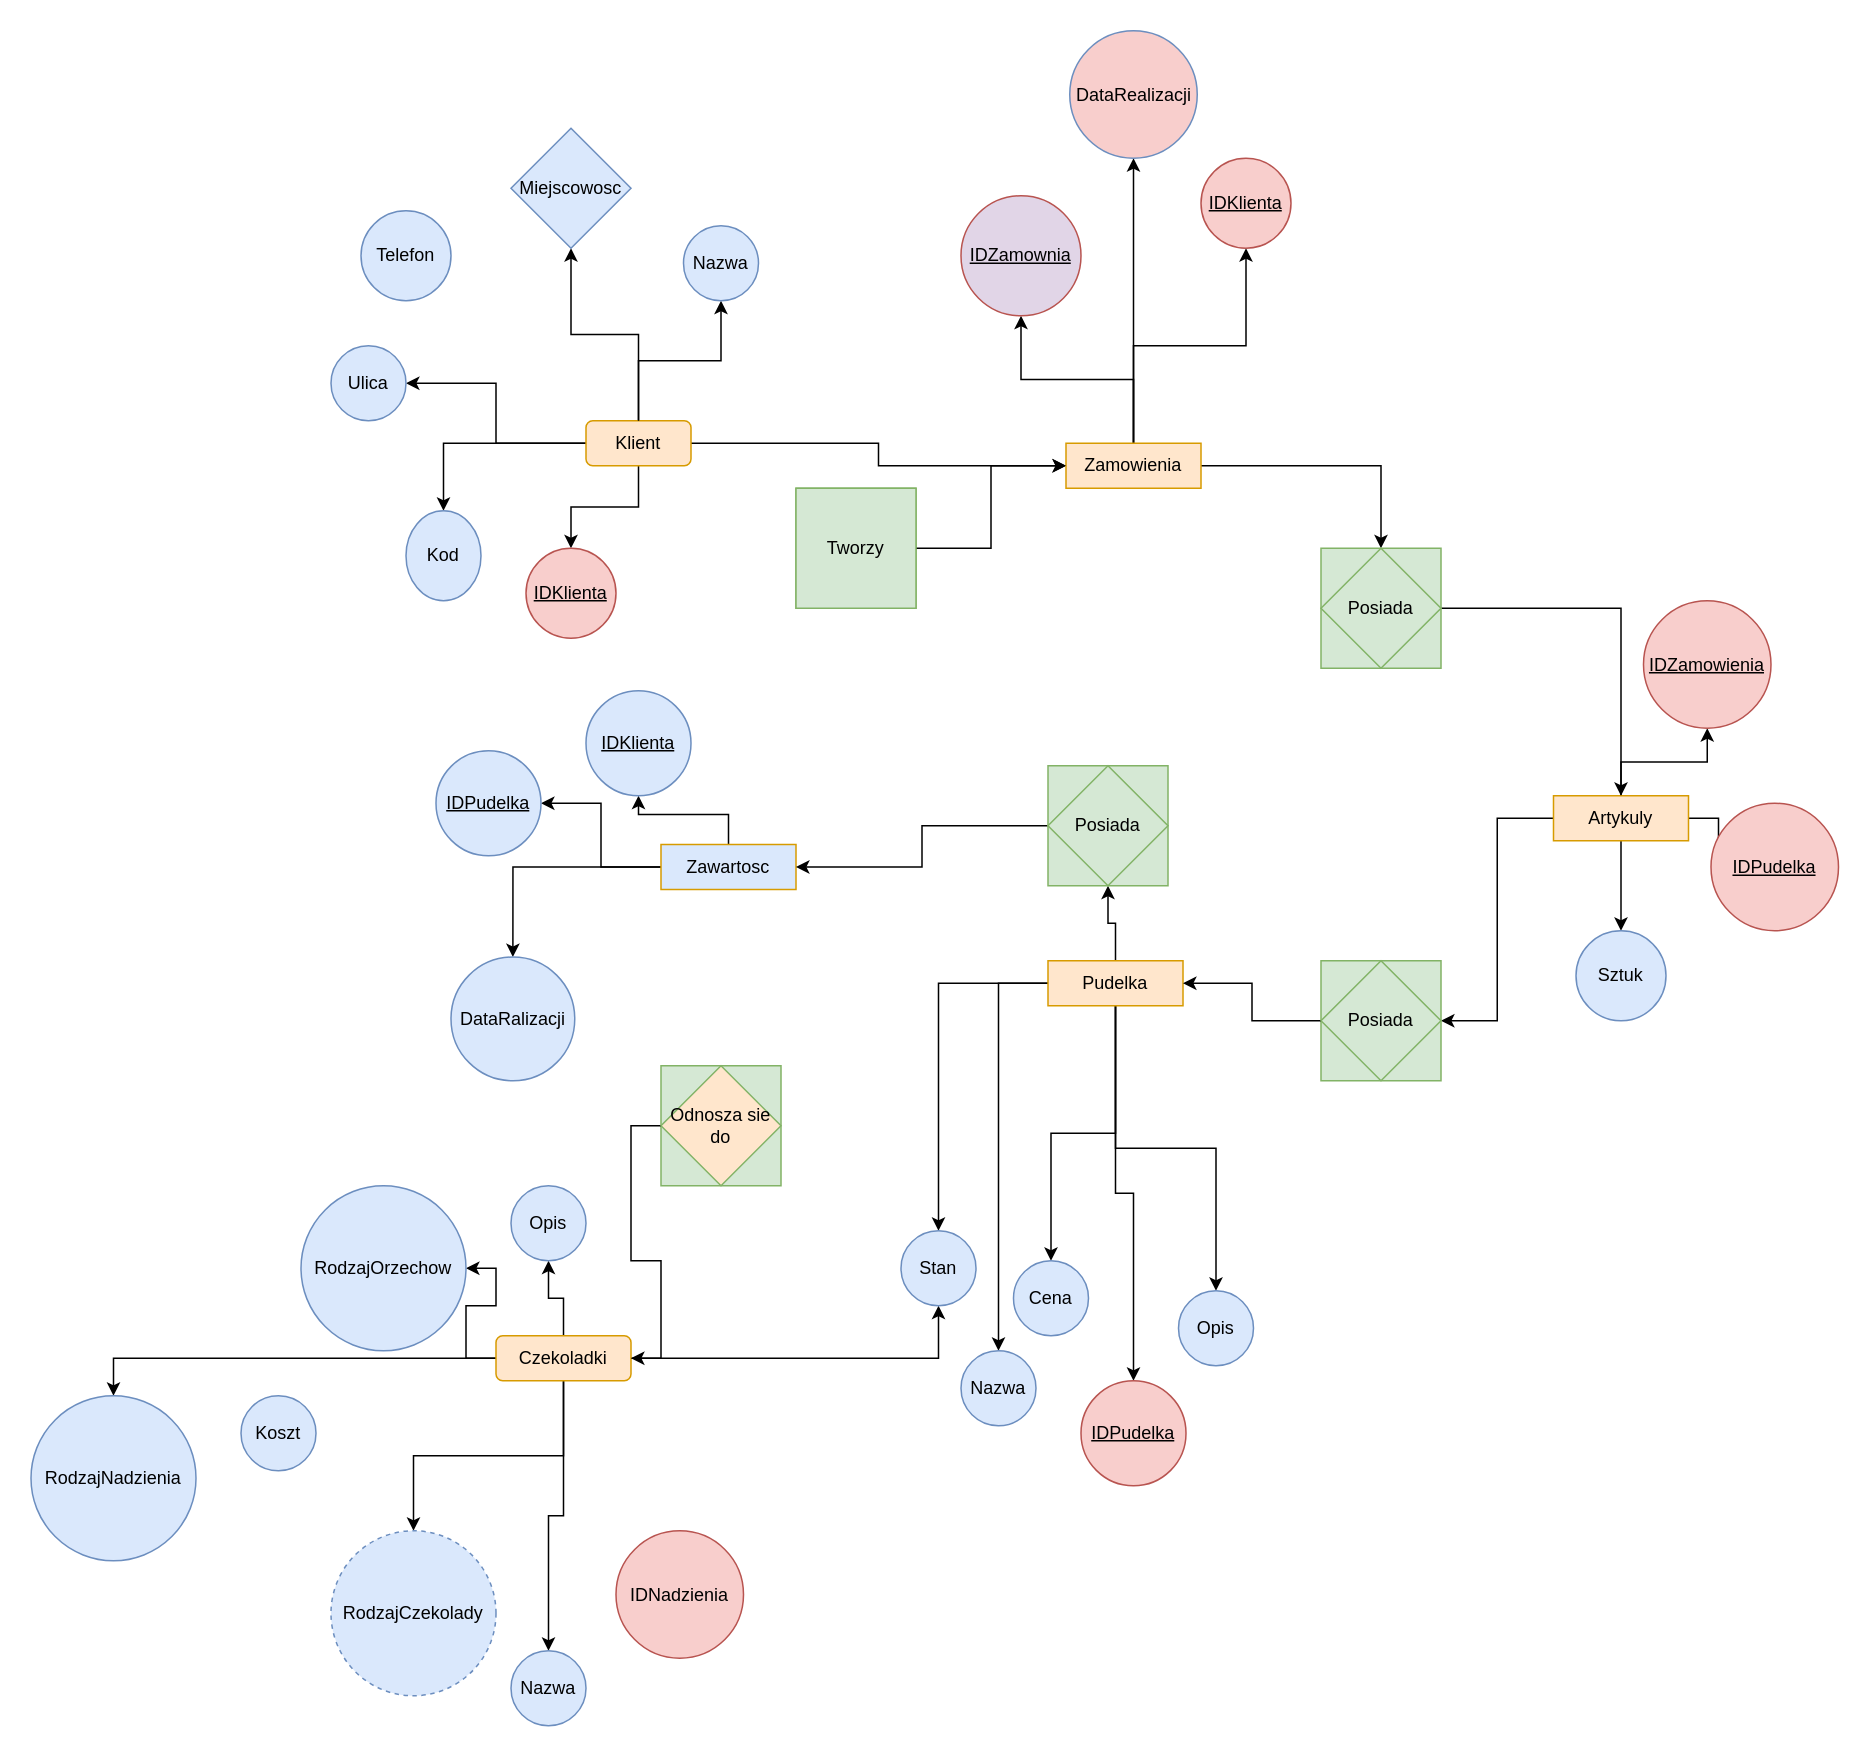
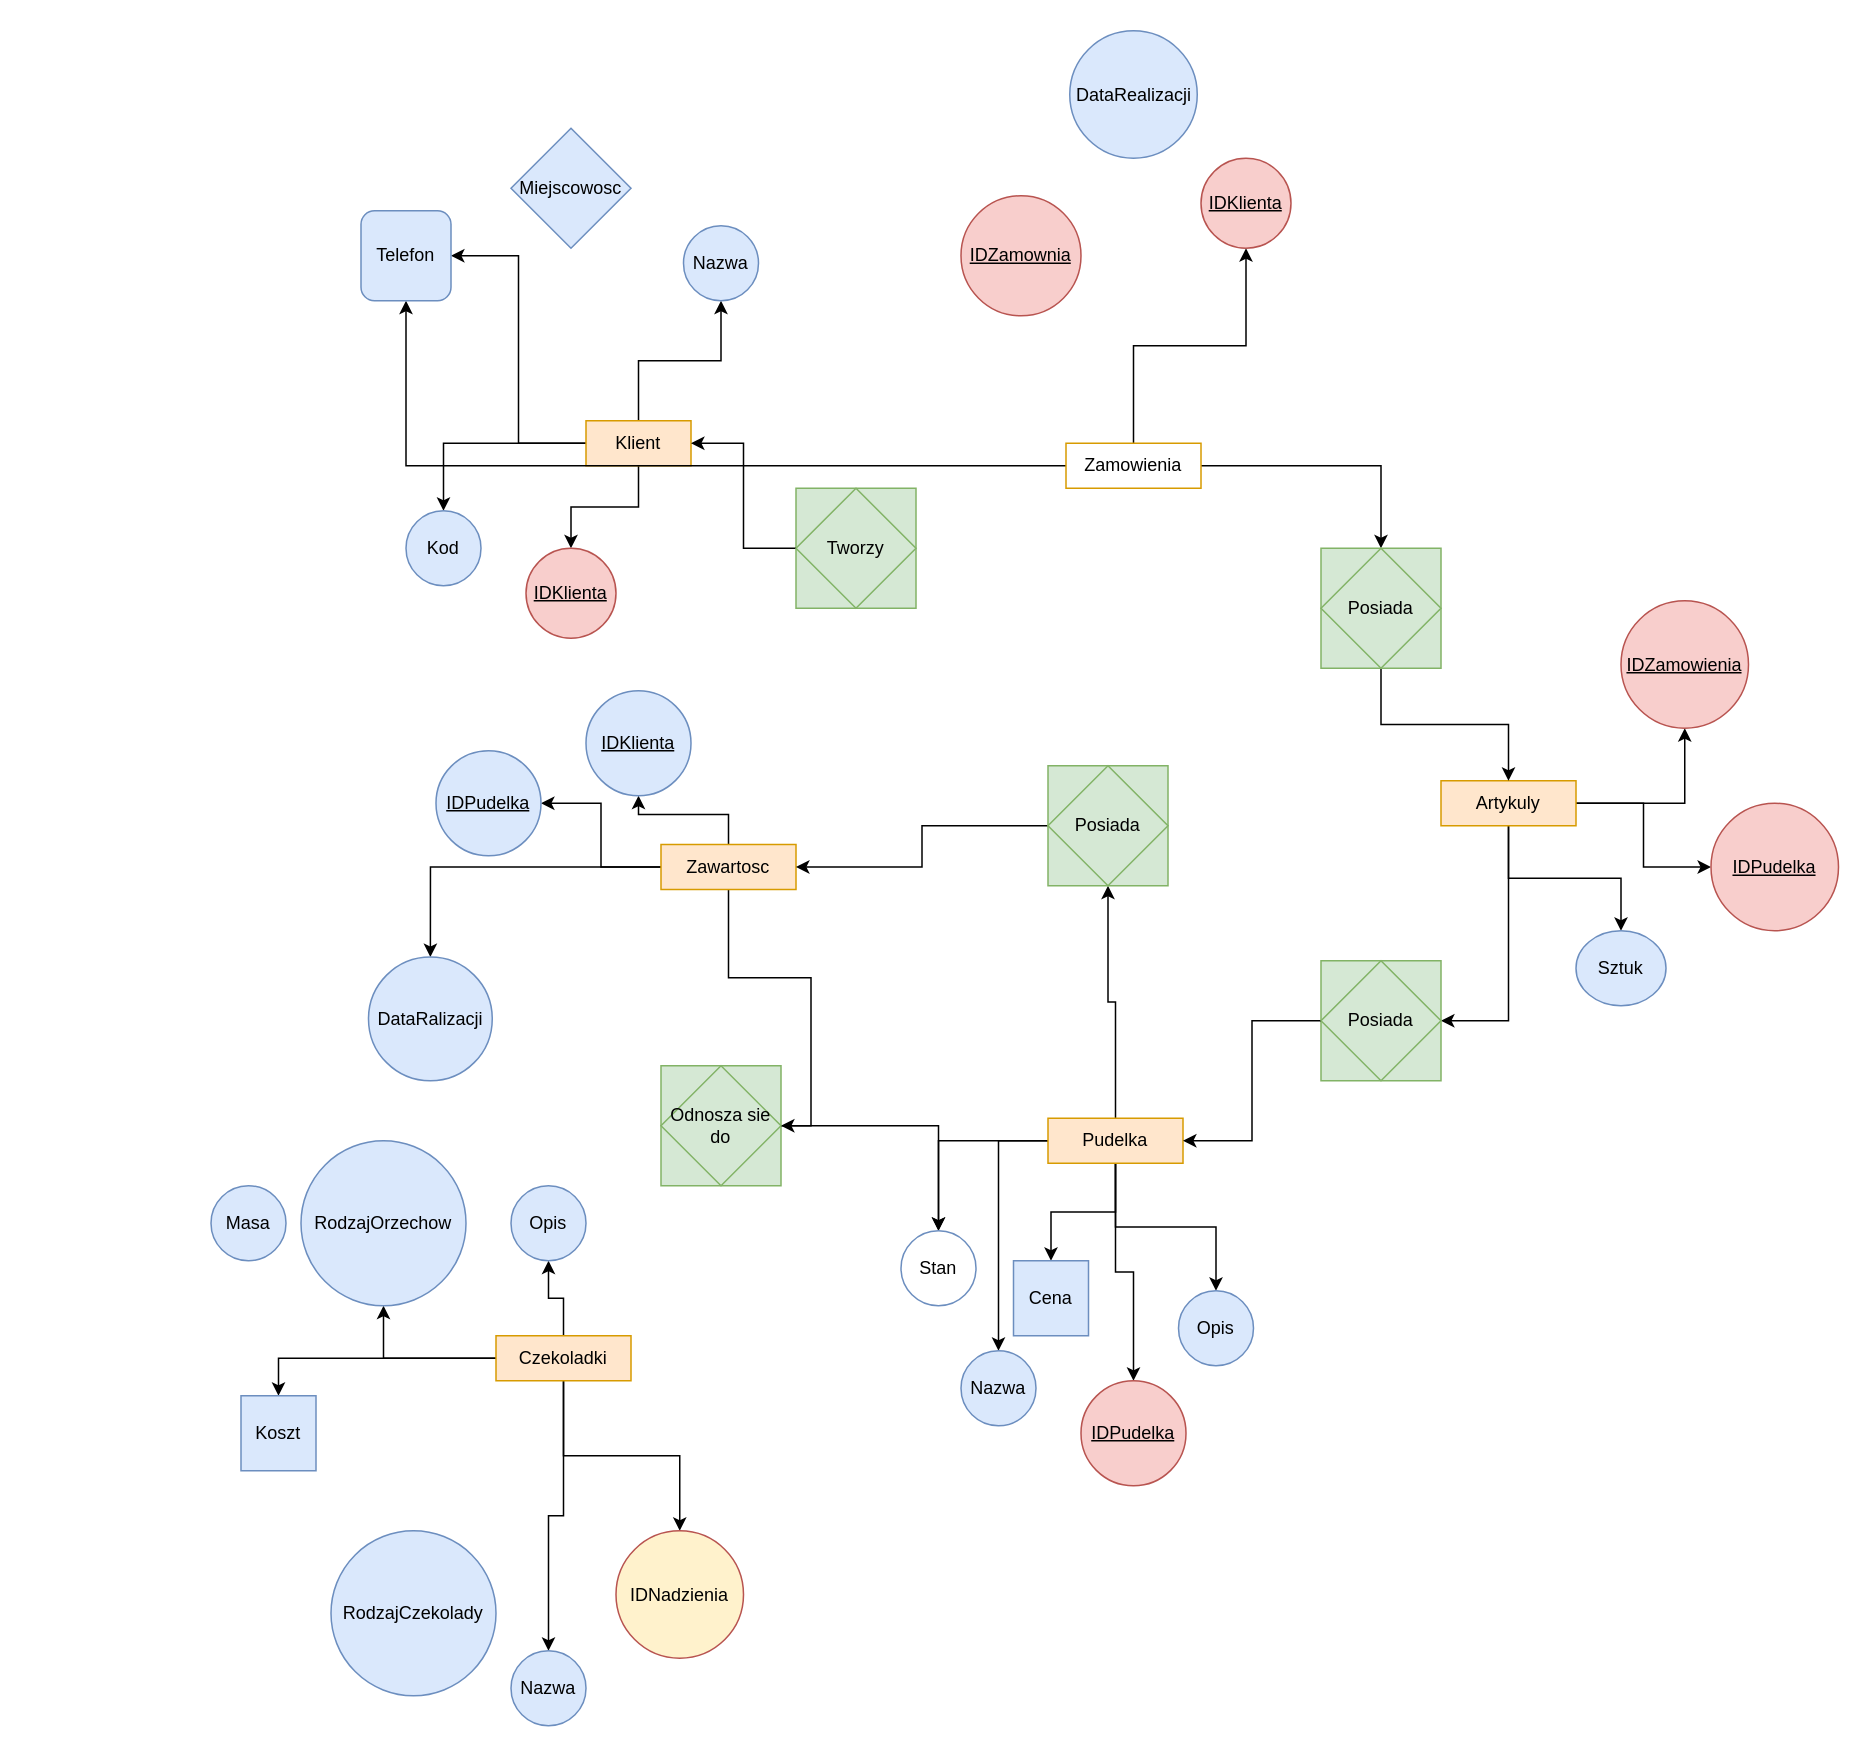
(1133, 95) -> (1133, 95)
(406, 256) -> (406, 256)
(1021, 256) -> (1021, 256)
(1133, 256) -> (564, 466)
(578, 335) -> none
(1049, 380) -> none
(368, 383) -> none
(485, 383) -> none
(638, 443) -> (638, 443)
(820, 443) -> (518, 320)
(1133, 466) -> (1133, 466)
none -> (743, 523)
(991, 546) -> none
(856, 548) -> (856, 548)
(443, 556) -> (443, 548)
(1707, 665) -> (1685, 665)
(1621, 818) -> (1508, 803)
(728, 867) -> (728, 867)
(1621, 976) -> (1621, 968)
none -> (798, 978)
(1115, 983) -> (1115, 1141)
(513, 1019) -> (430, 1019)
(721, 1126) -> (721, 1126)
none -> (248, 1223)
(631, 1241) -> (873, 1126)
(383, 1268) -> (383, 1223)
(938, 1268) -> (938, 1268)
(1051, 1298) -> (1051, 1298)
(181, 1358) -> none
(563, 1358) -> (563, 1358)
(821, 1358) -> (655, 1456)
none -> (278, 1373)
(278, 1433) -> (278, 1433)
(455, 1456) -> none
(113, 1478) -> none
(680, 1595) -> (680, 1595)
(413, 1613) -> (413, 1613)
